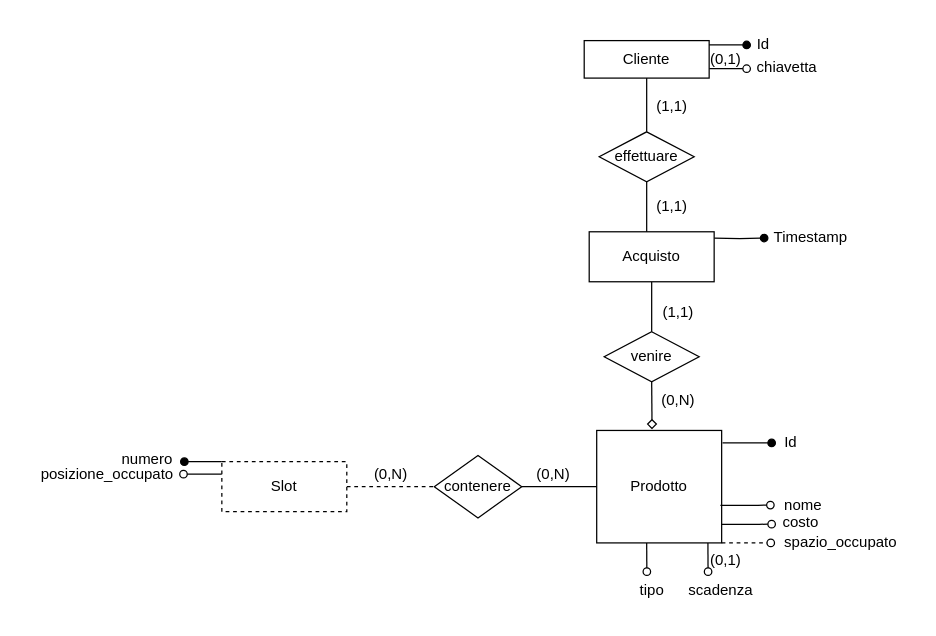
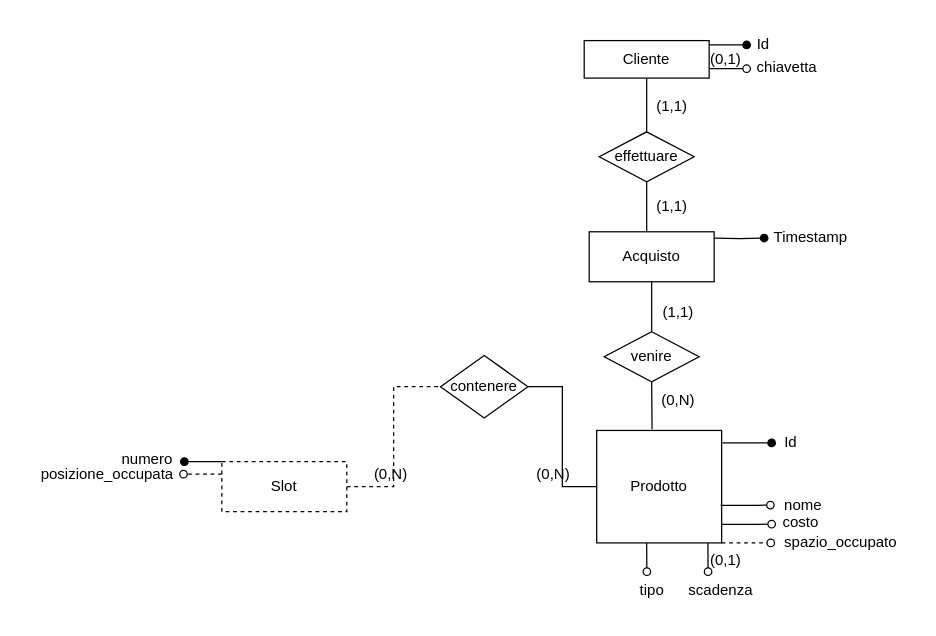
(652, 419) -> (652, 423)
(108, 474) -> (108, 474)
(205, 474) -> (205, 474)
(478, 487) -> (484, 387)
